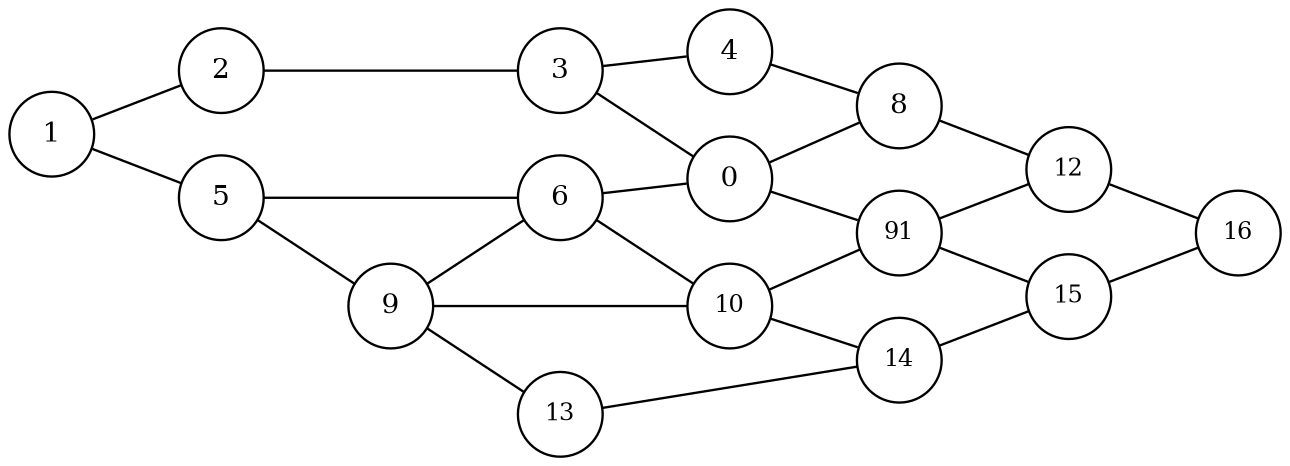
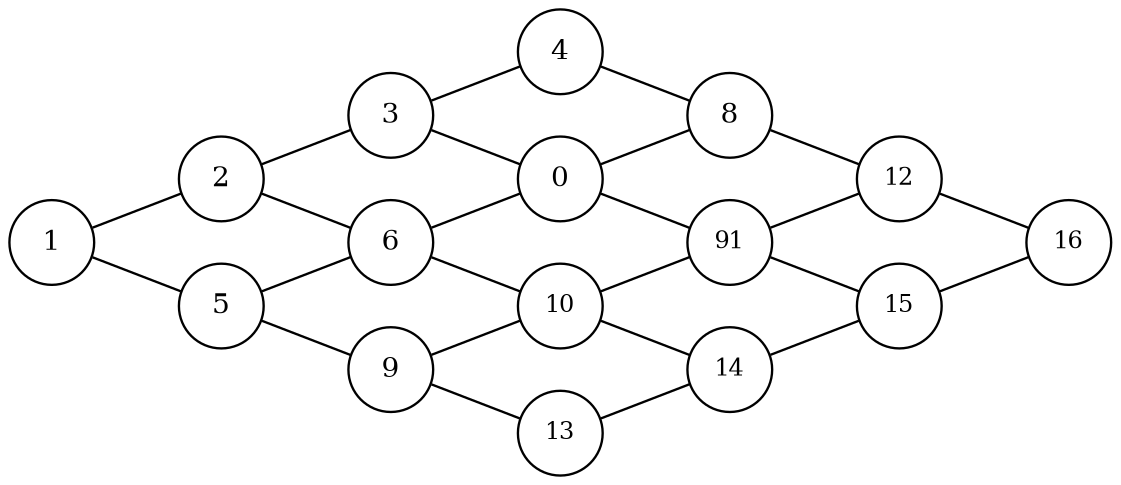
(476, 252) -> (306, 211)
